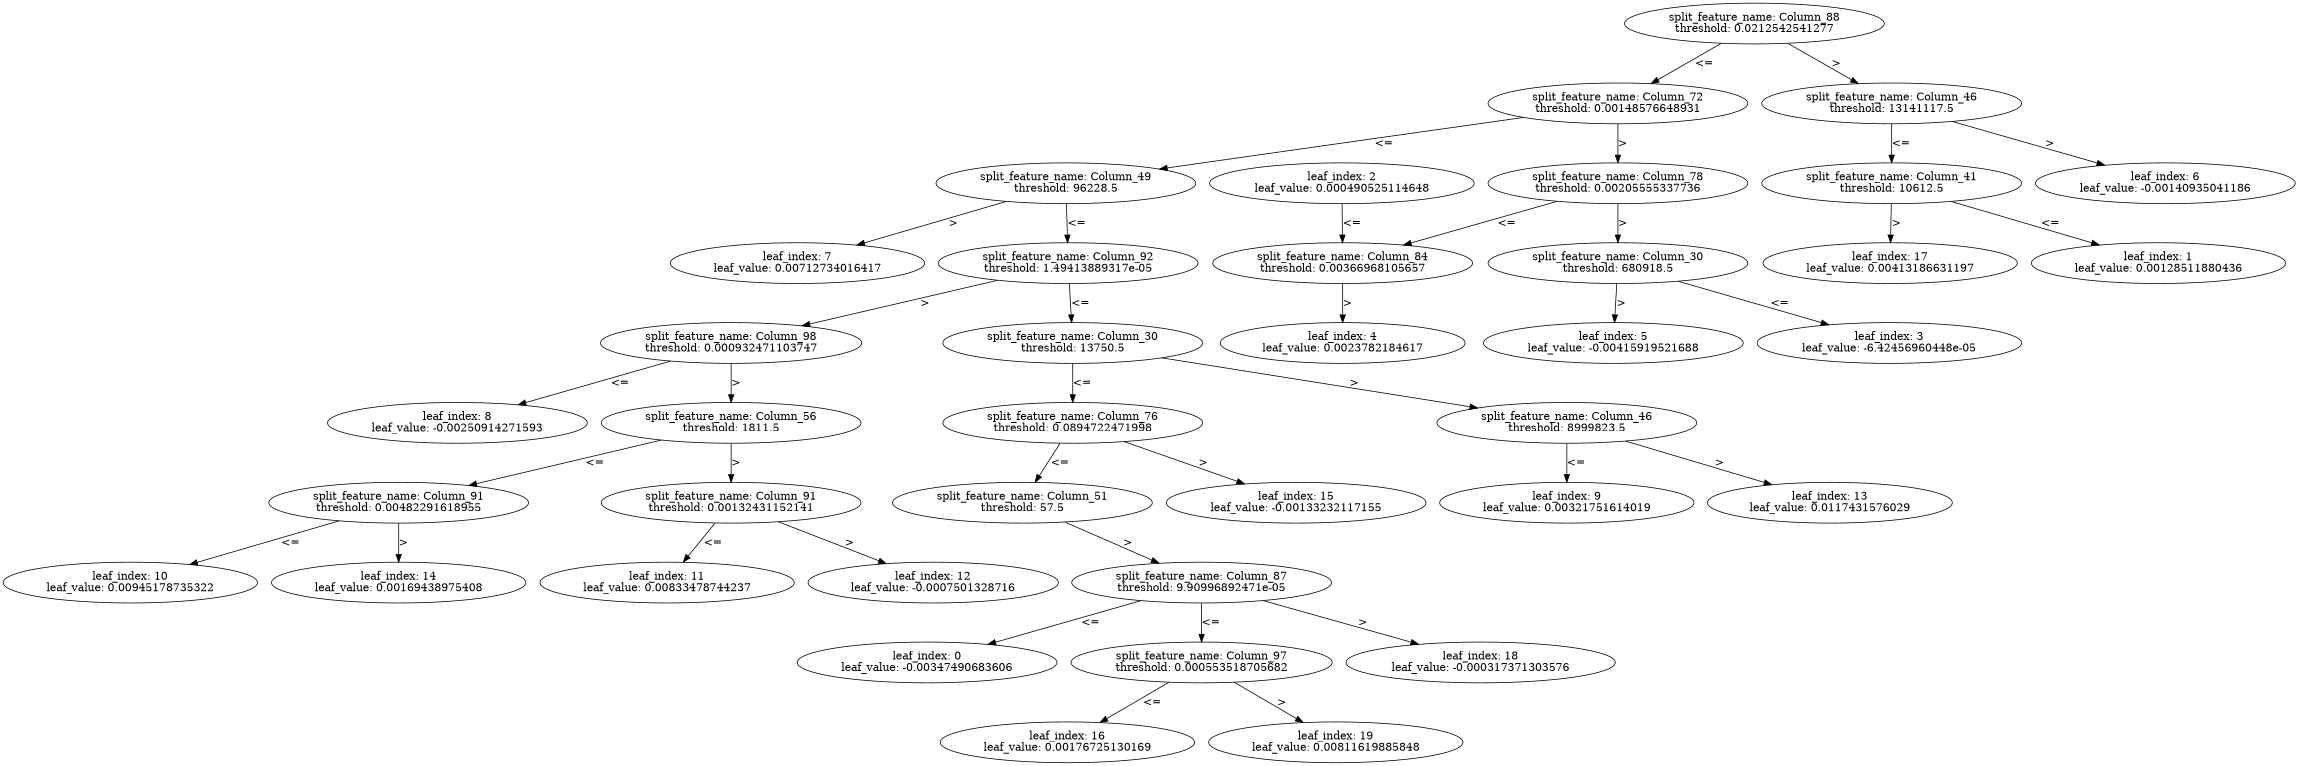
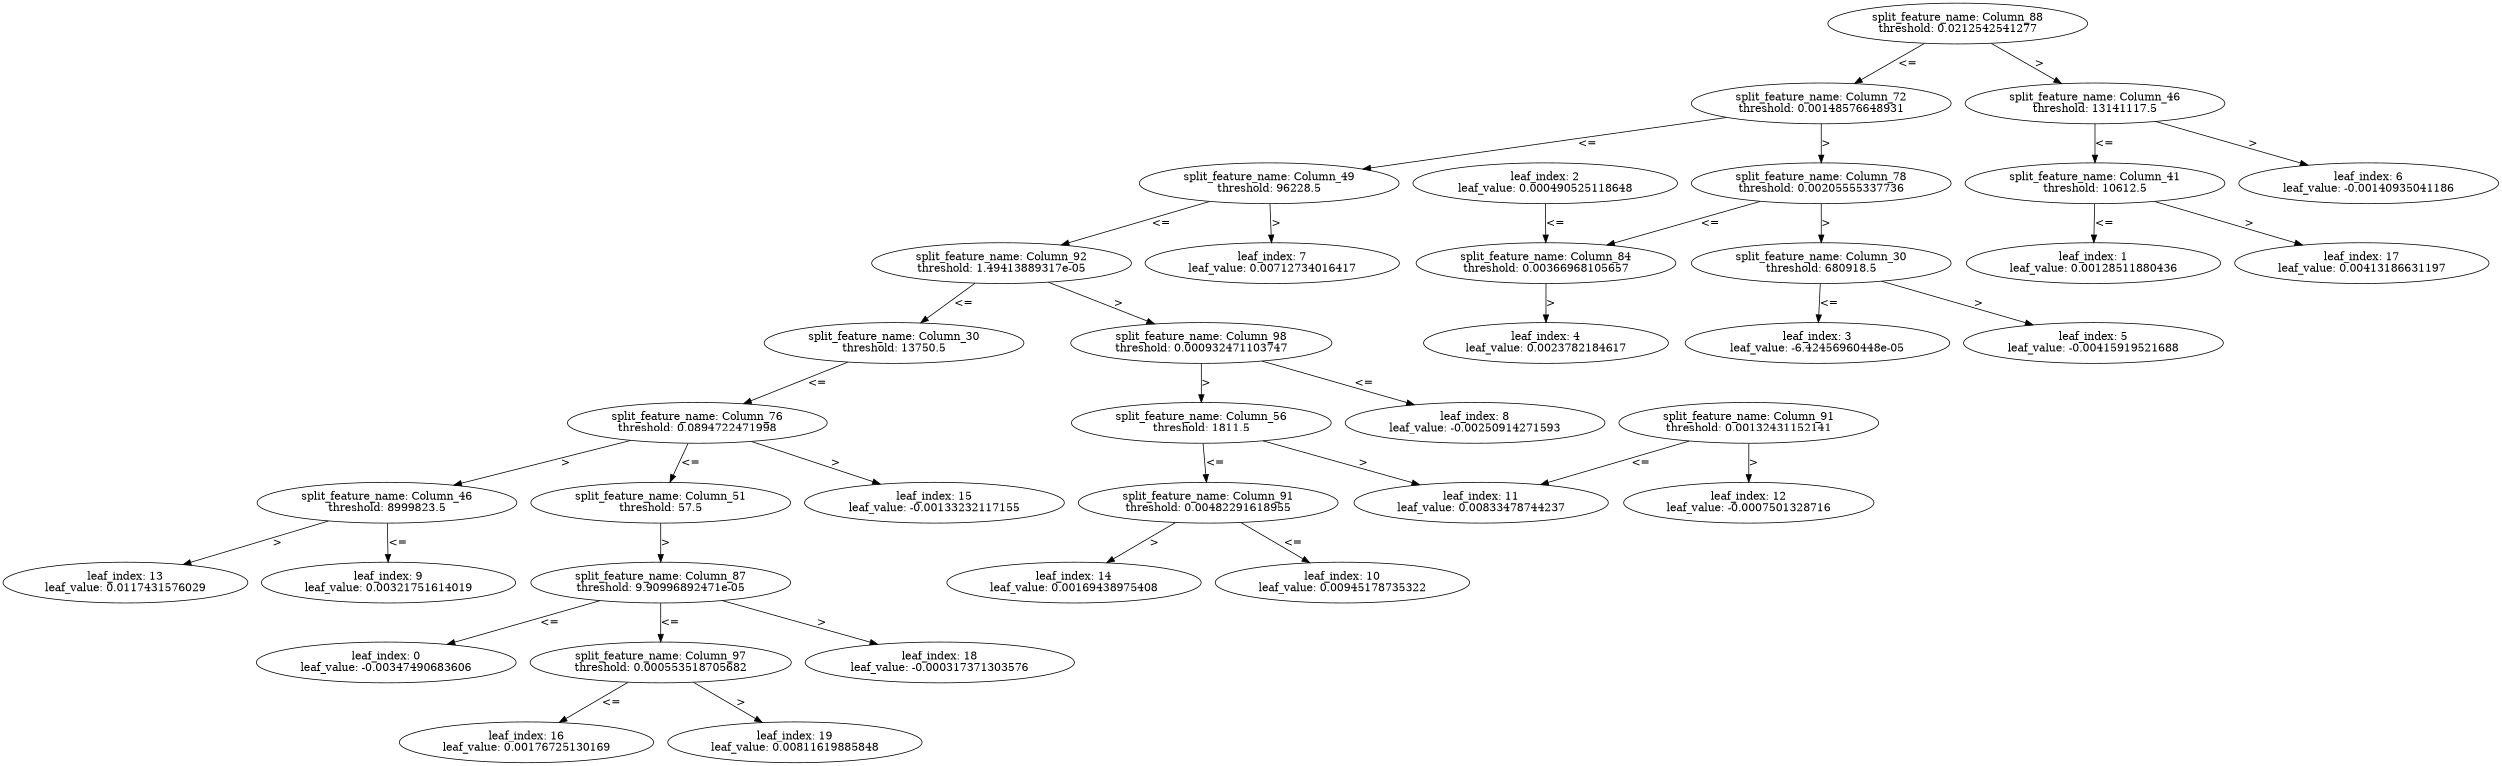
(1342, 183) -> (1545, 183)
(1316, 382) -> (546, 462)
(731, 459) -> (1338, 462)
